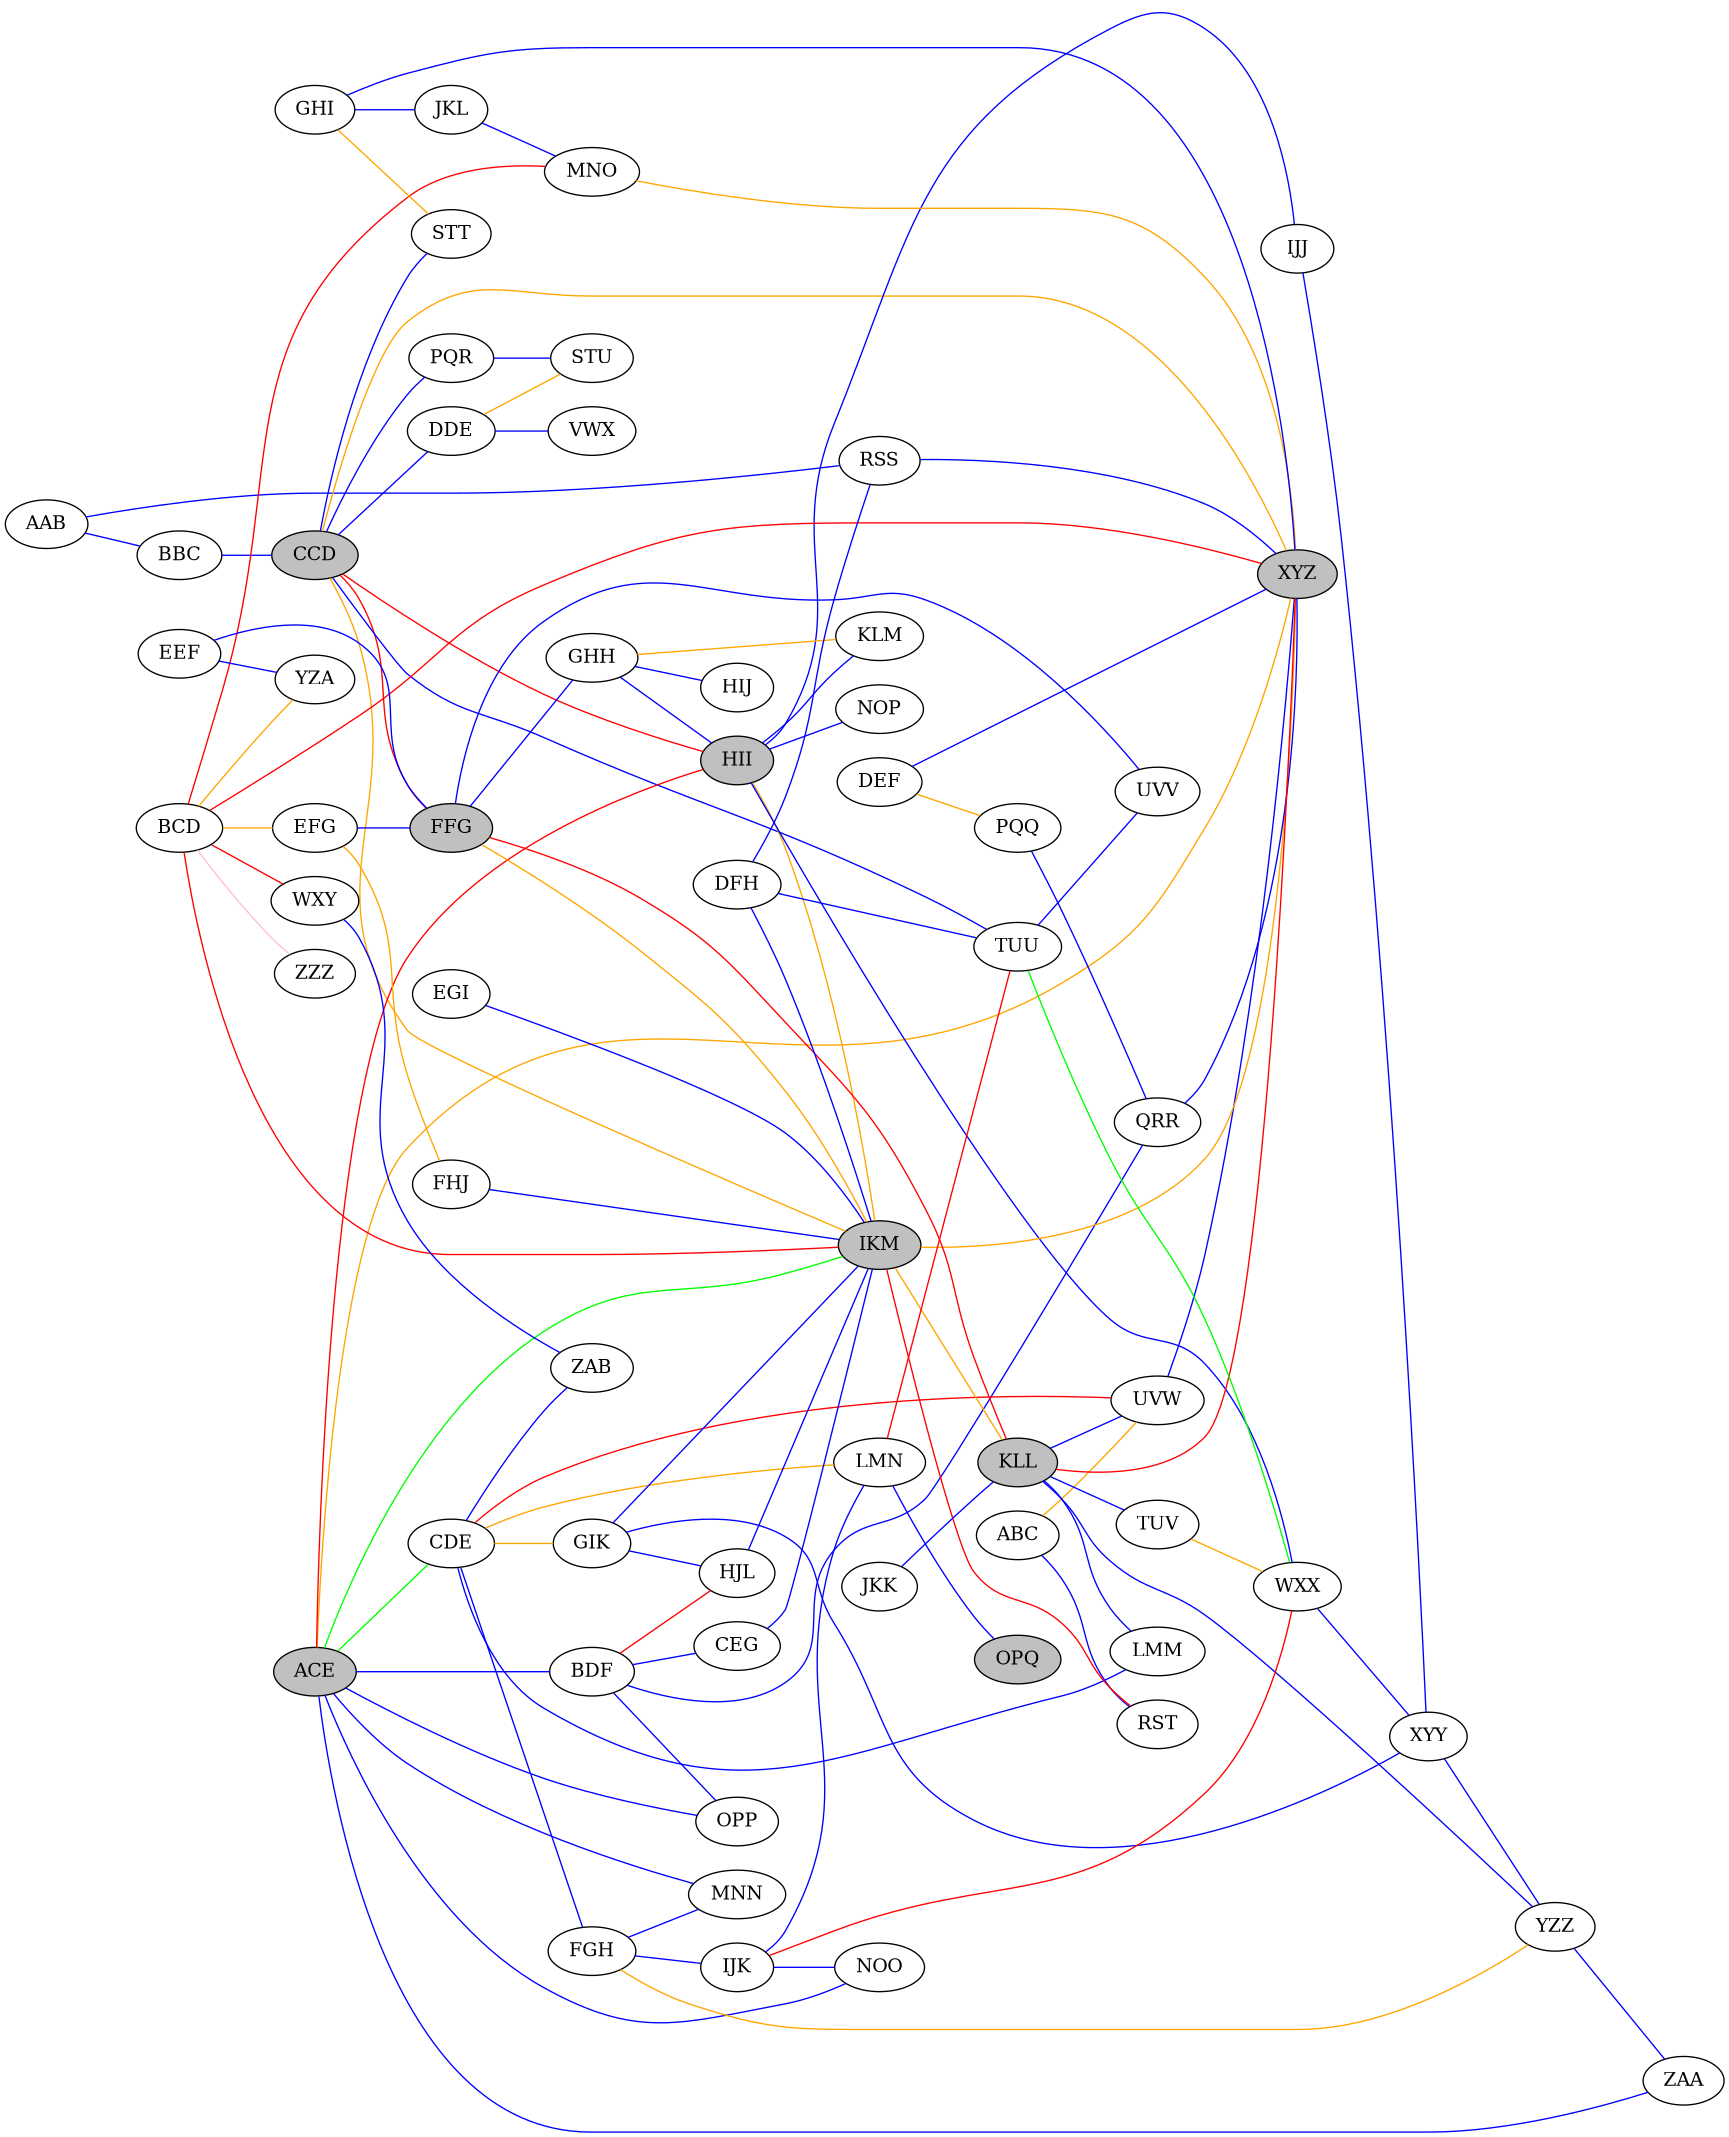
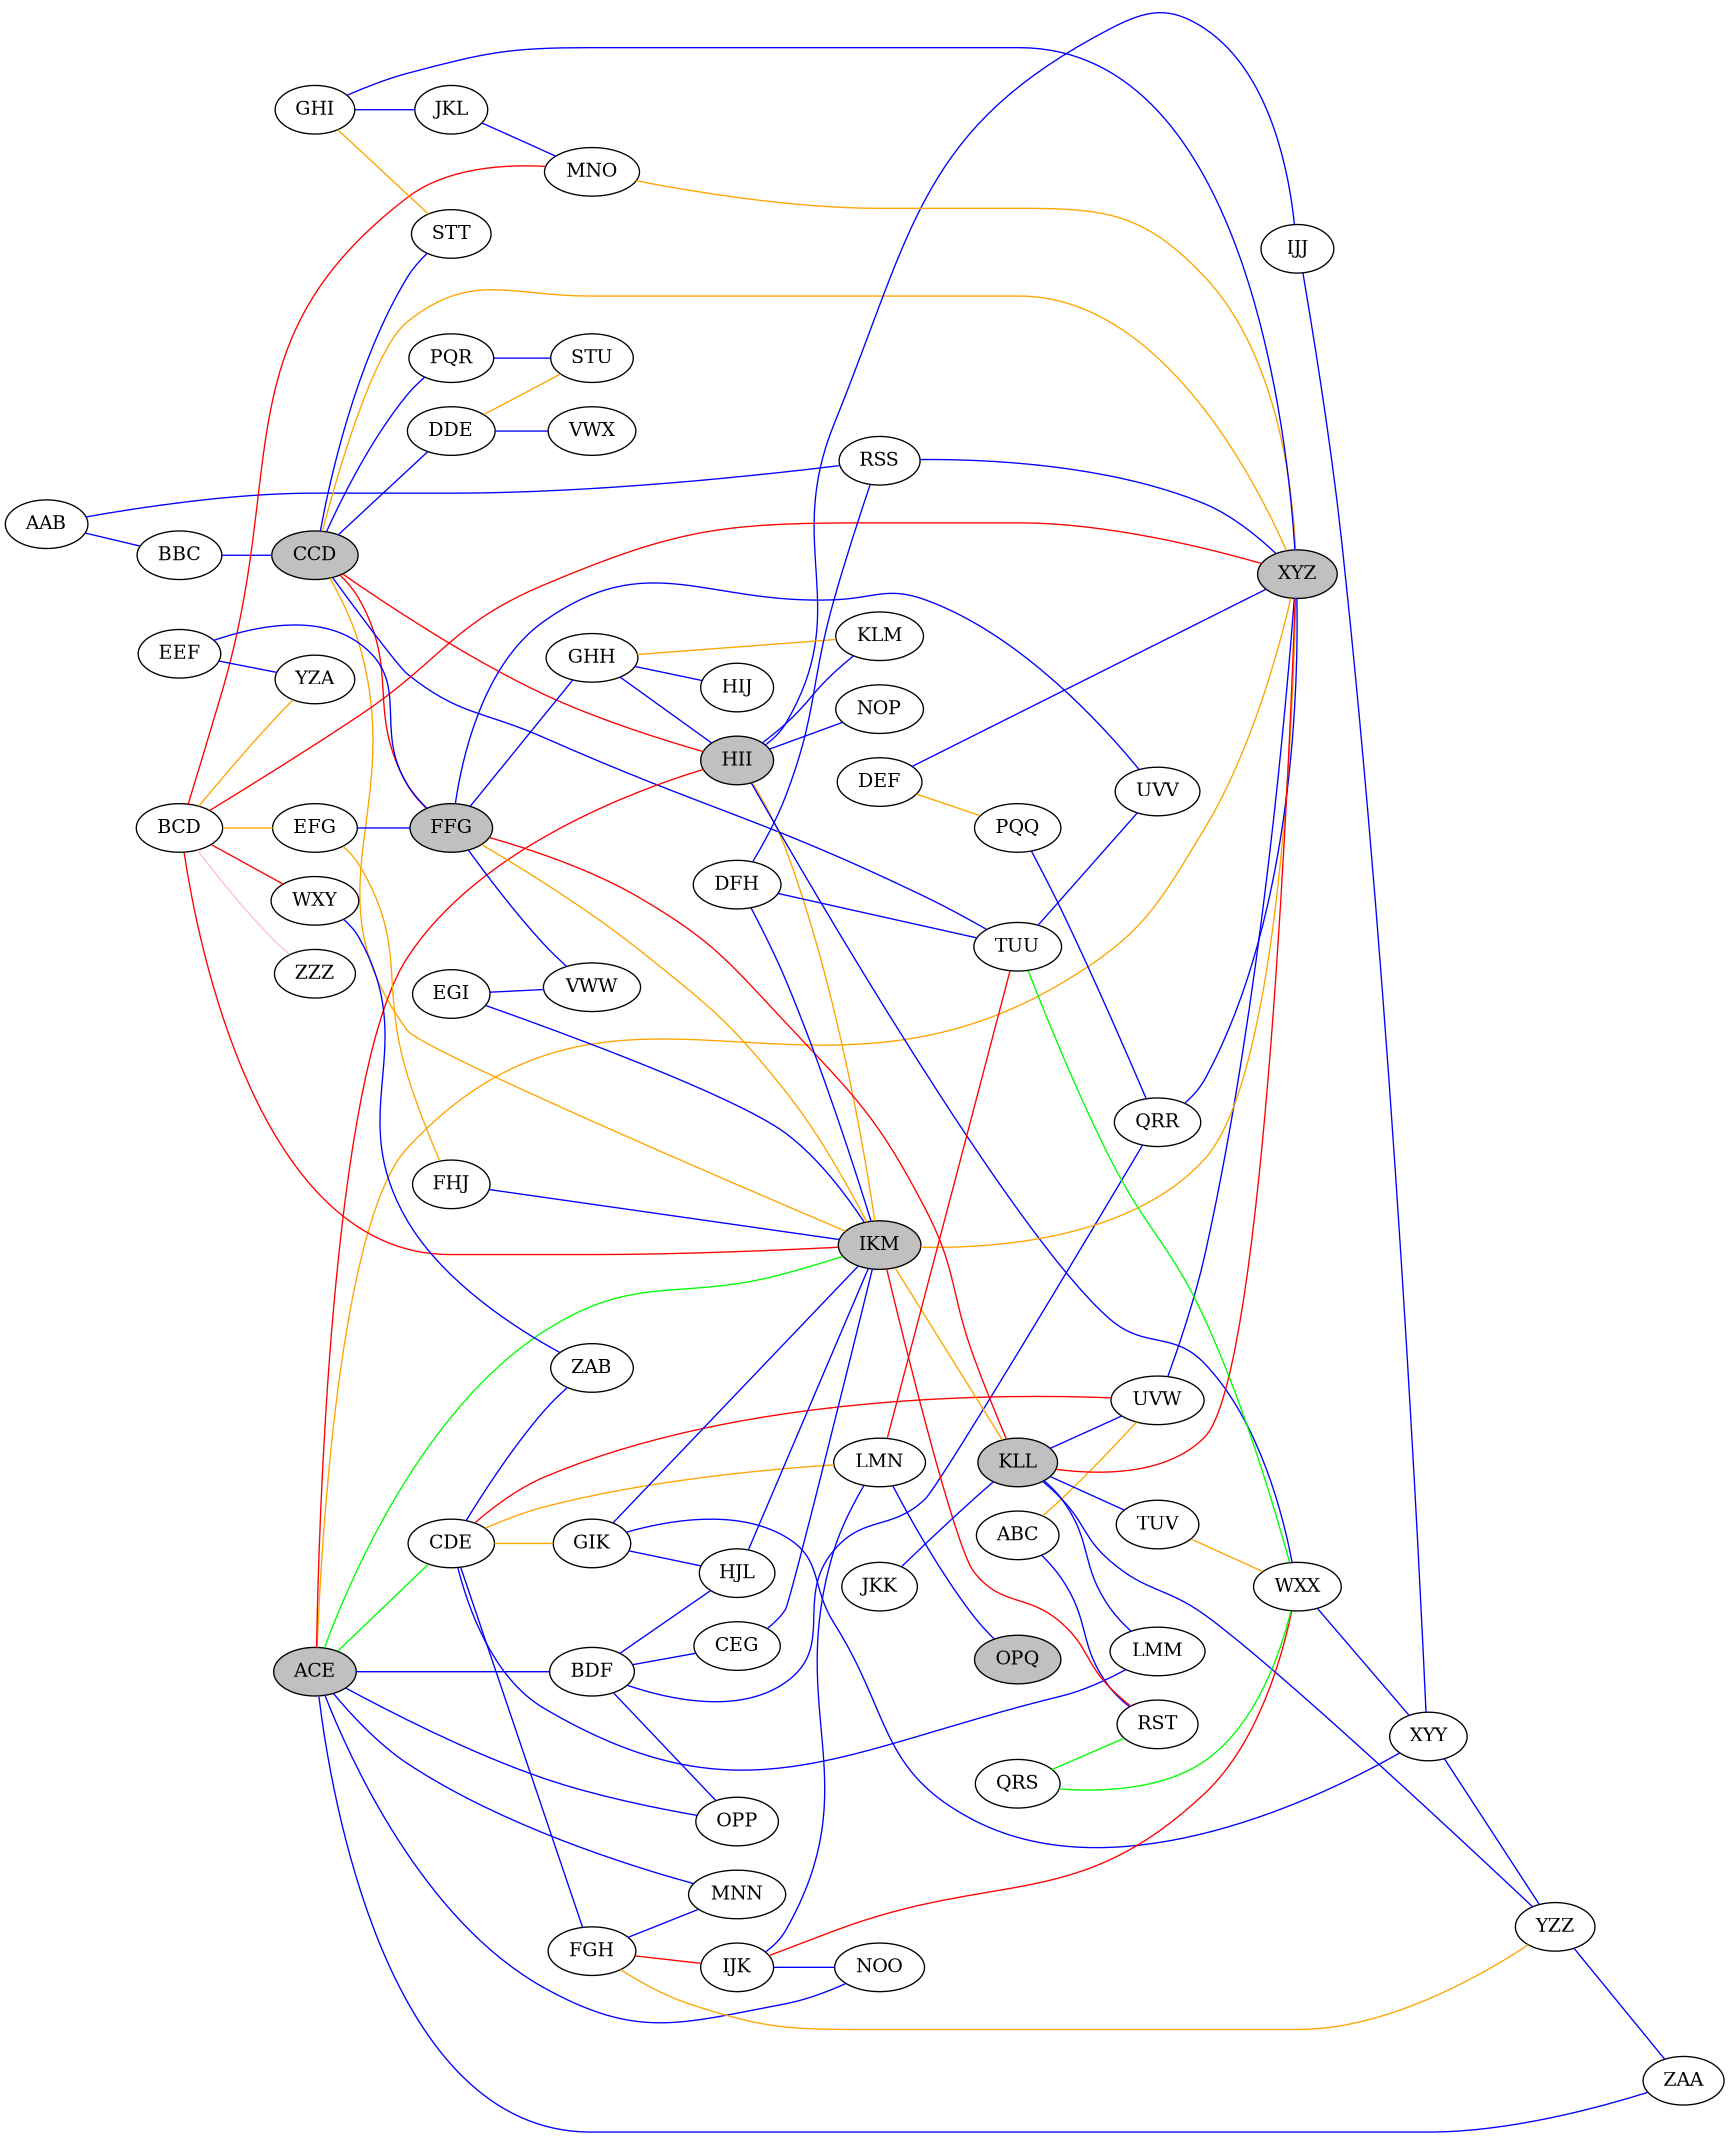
none -> (592, 987)
(665, 1622) -> (665, 1622)
none -> (1018, 1784)
(668, 1960) -> (668, 1960)
